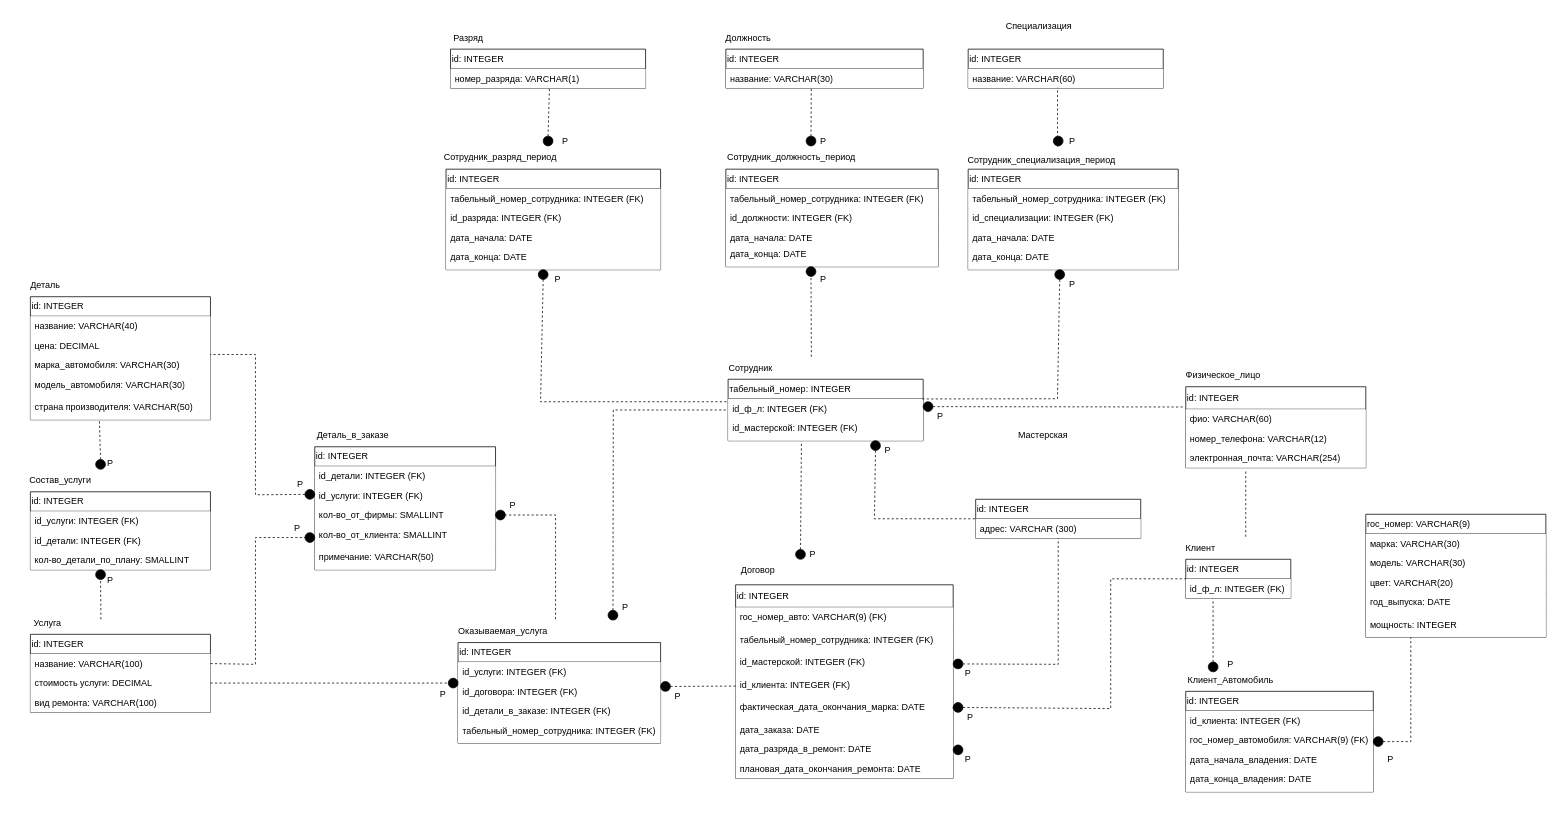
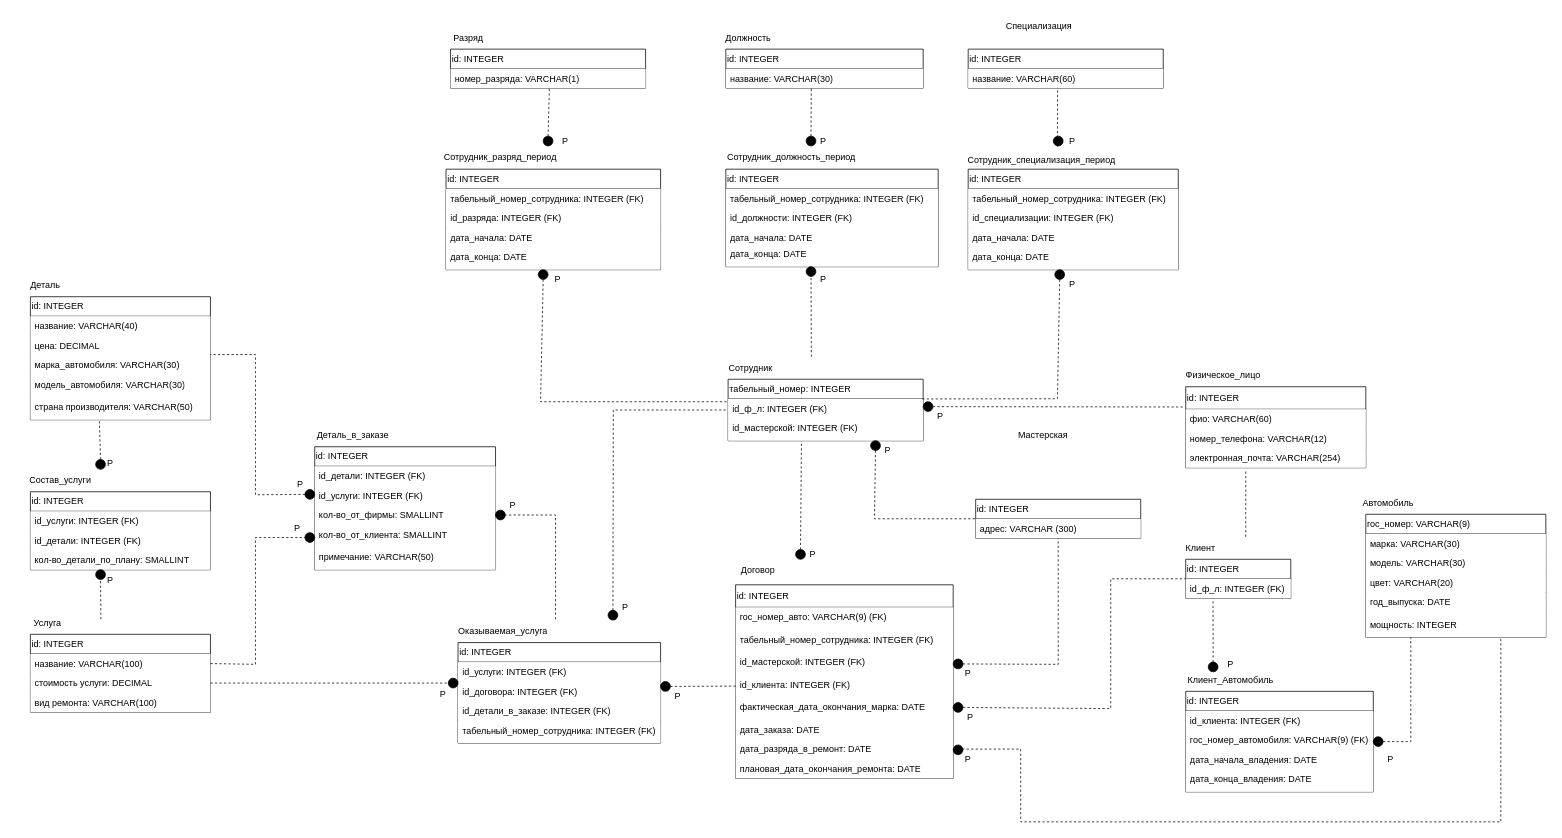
none -> (1388, 503)
none -> (1285, 822)
